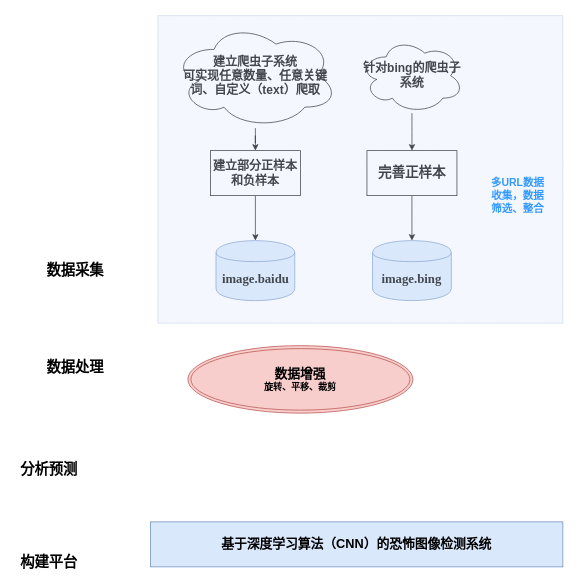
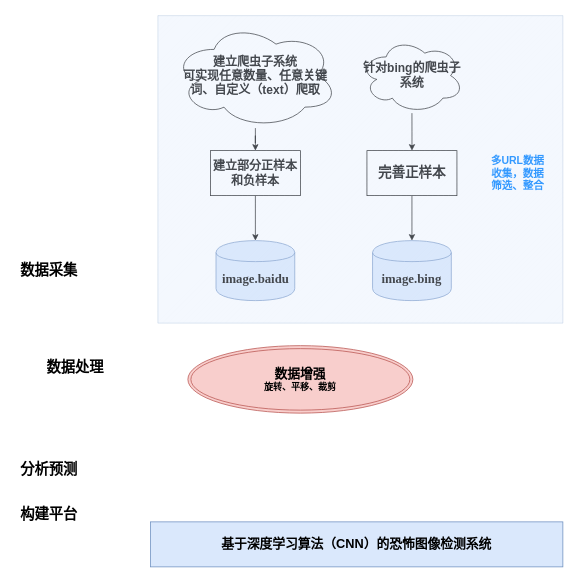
(518, 195) -> (518, 173)
(75, 270) -> (49, 270)
(49, 563) -> (49, 514)
